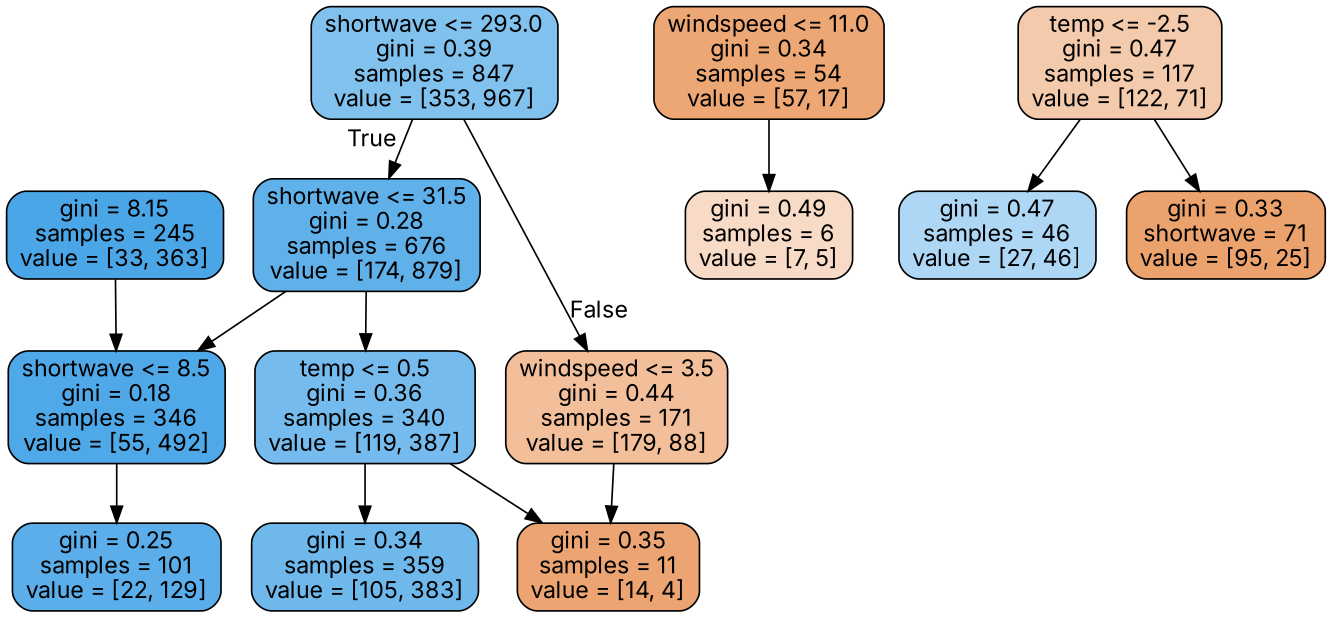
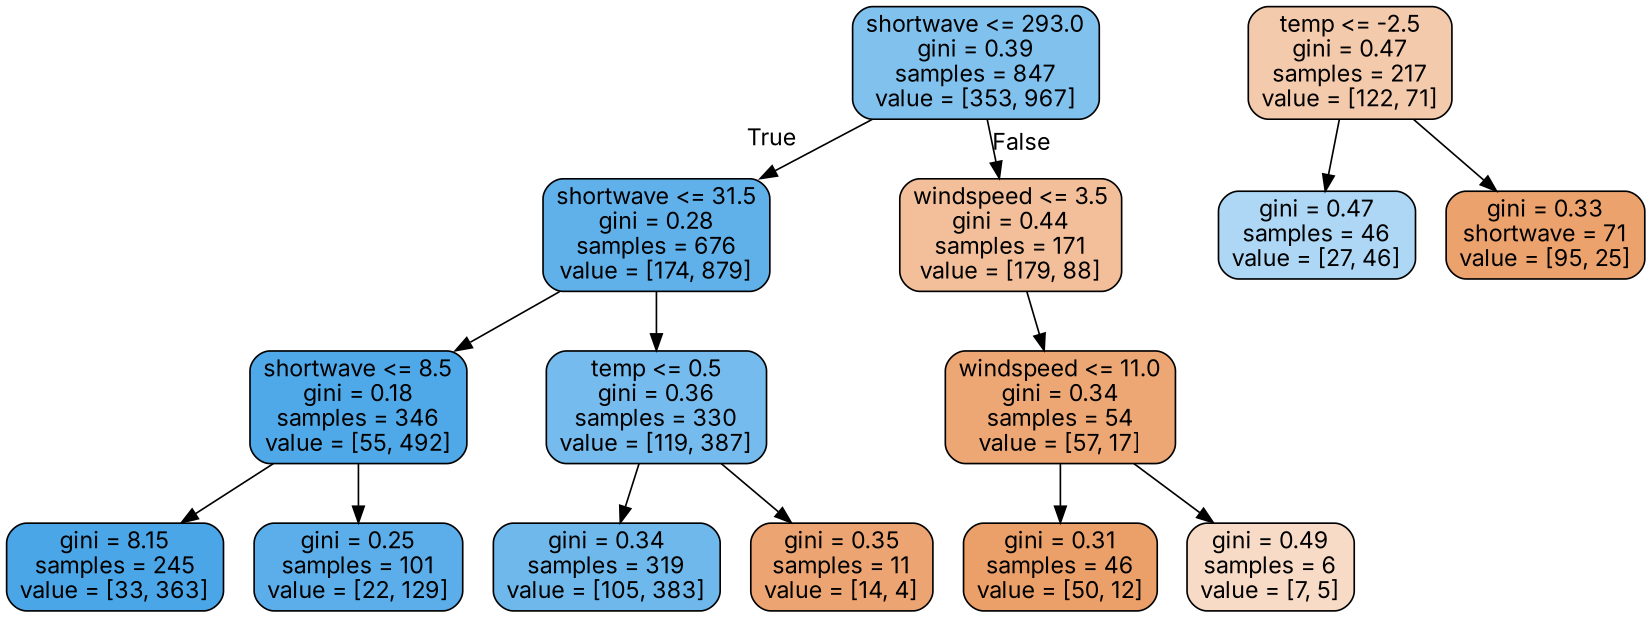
(1120, 63) -> (1350, 63)
(116, 307) -> (234, 489)
(365, 407) -> (656, 407)
(613, 485) -> (1033, 313)
(365, 567) -> (607, 567)
none -> (1060, 567)
